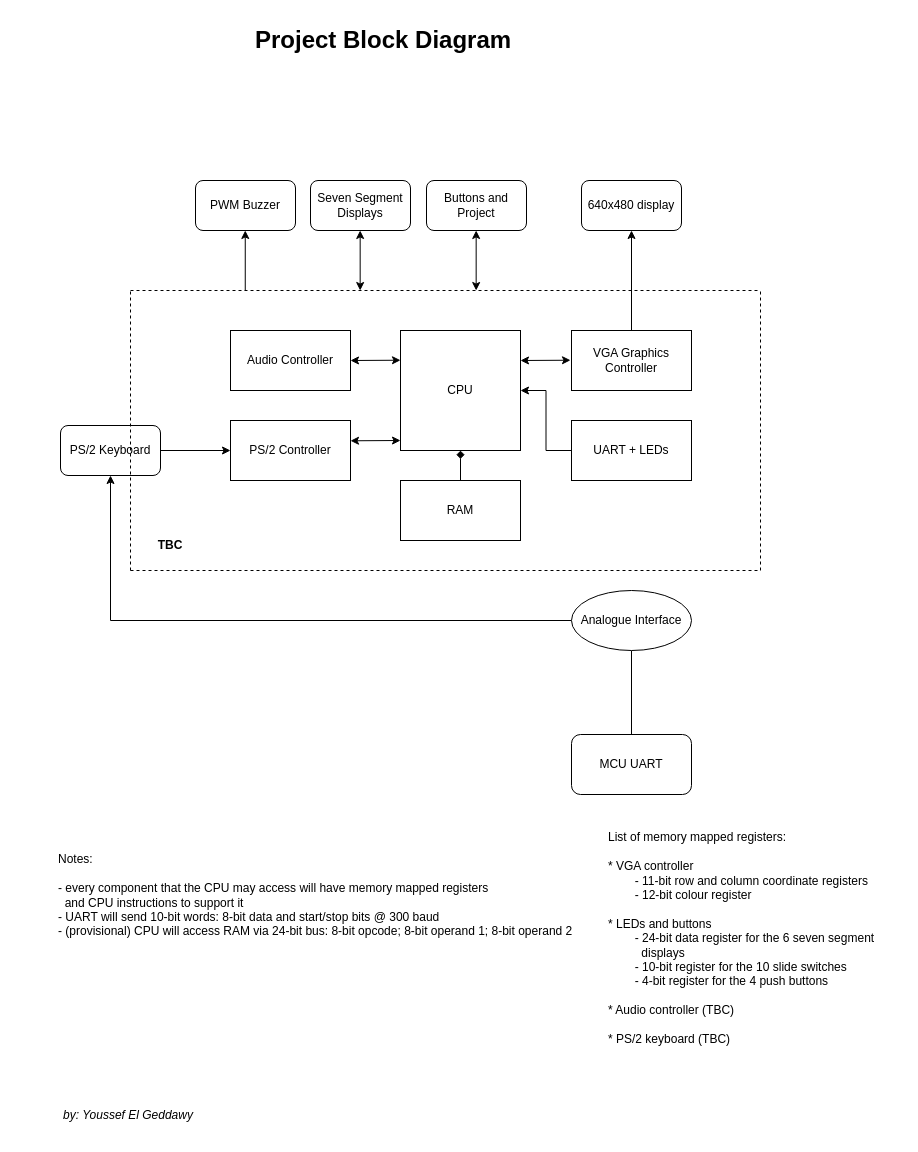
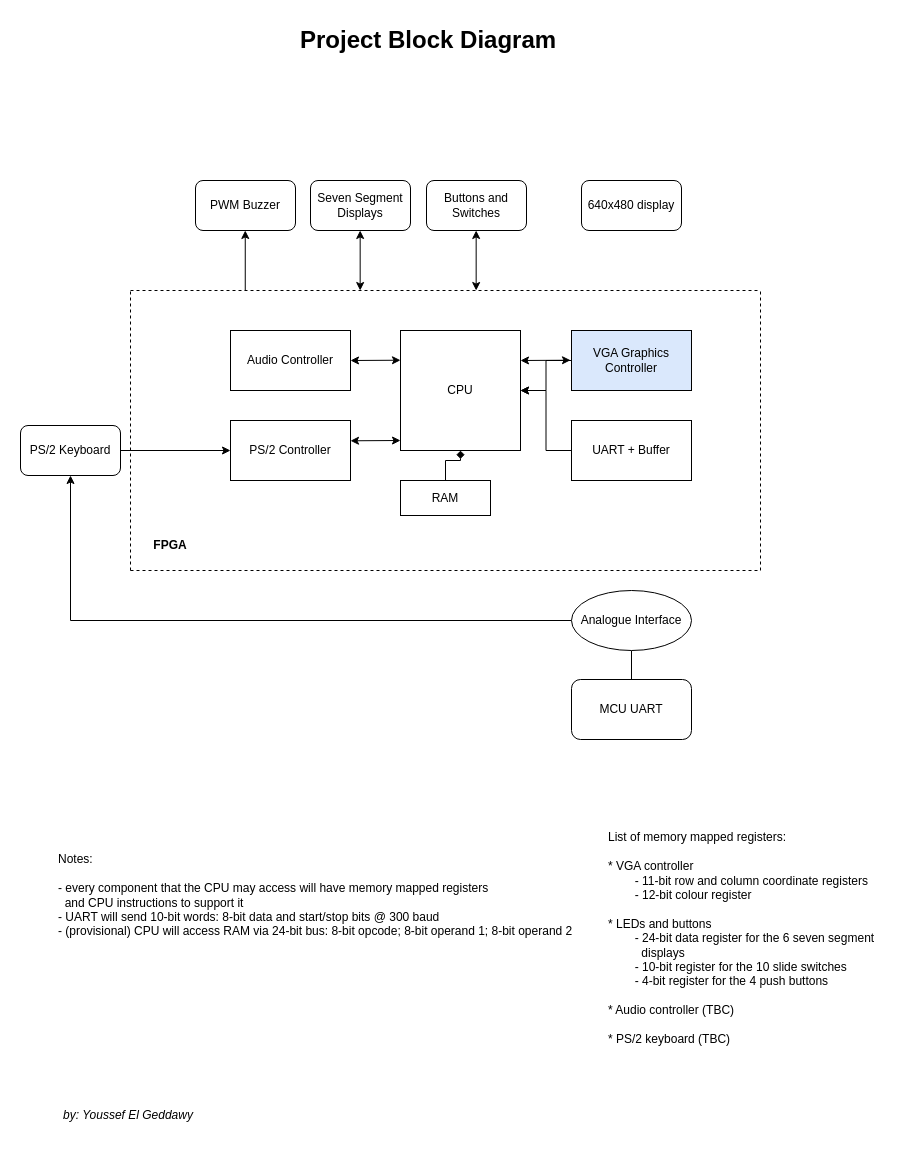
(386, 56) -> (431, 56)
(477, 206) -> (477, 206)
(632, 284) -> (546, 375)
(632, 361) -> (632, 361)
(111, 451) -> (71, 451)
(632, 451) -> (632, 451)
(461, 511) -> (446, 498)
(171, 546) -> (171, 546)
(632, 765) -> (632, 710)
